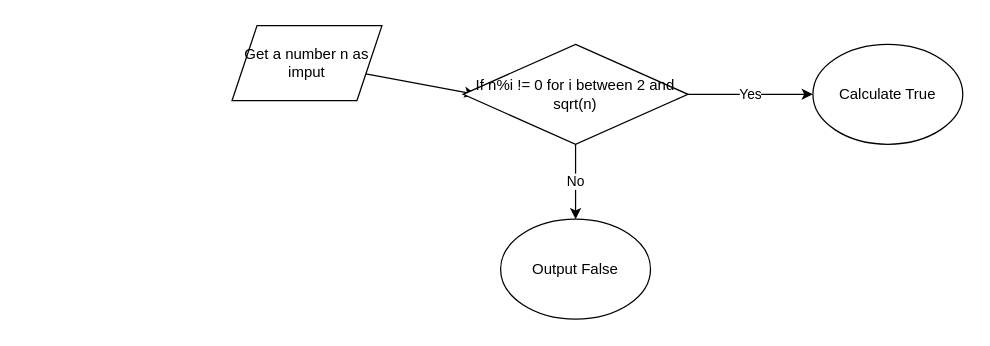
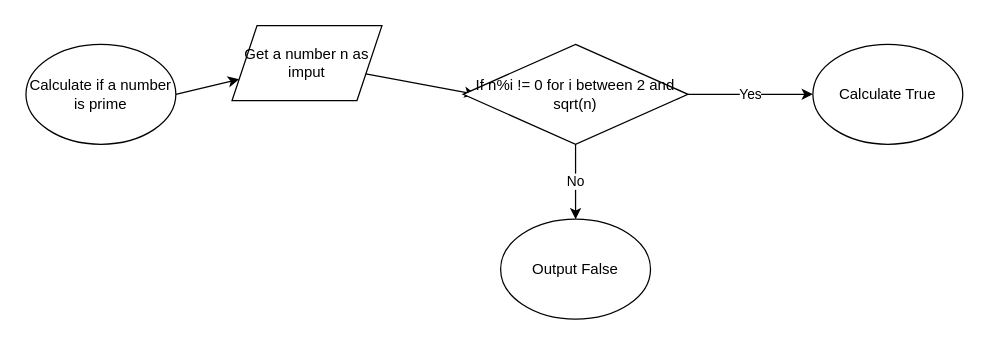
none -> (203, 88)
none -> (101, 94)
